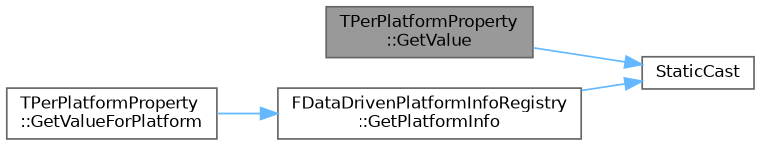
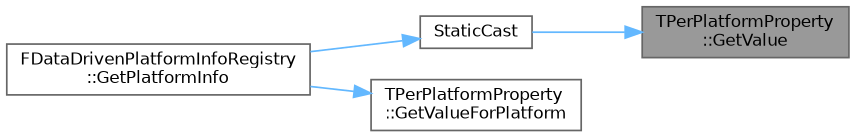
(579, 55) -> (579, 32)
(239, 114) -> (332, 89)
